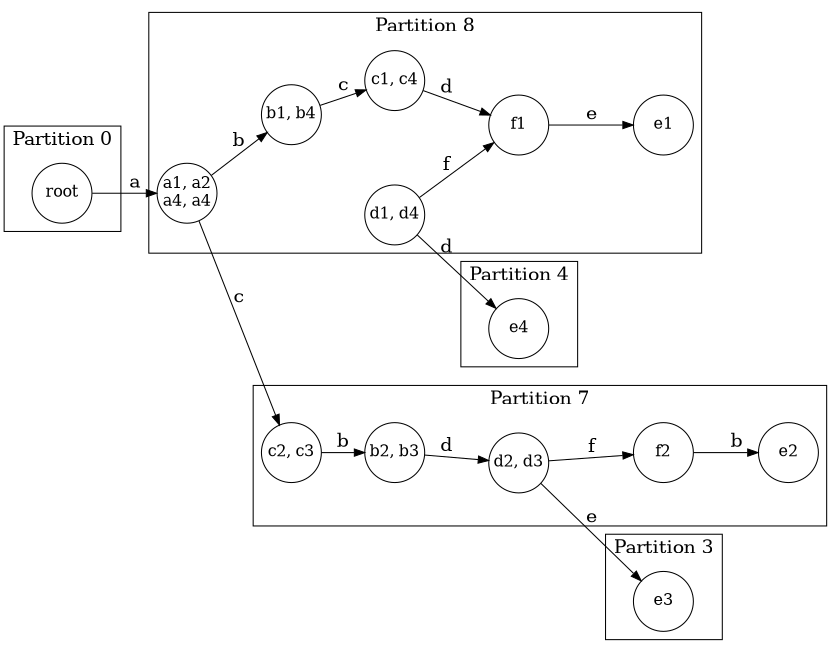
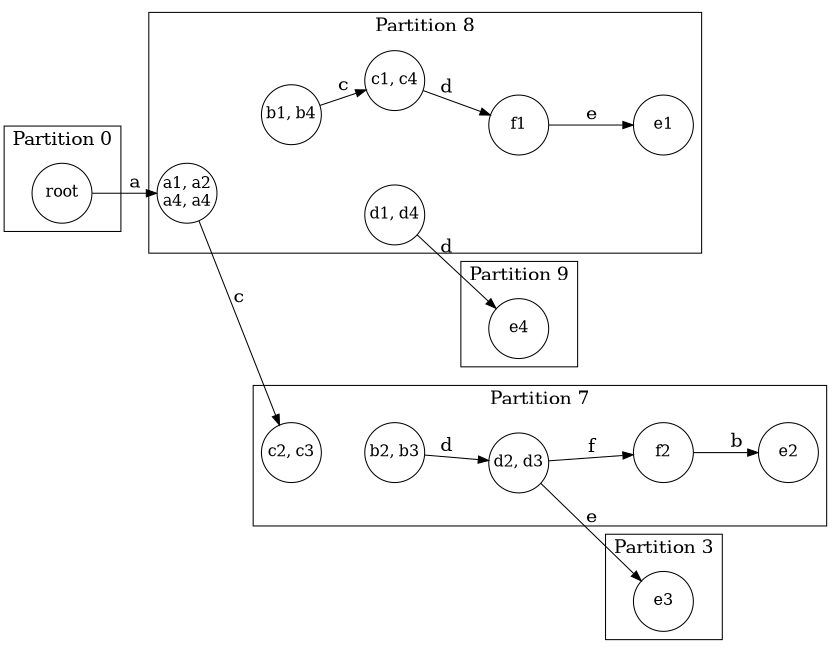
(235, 157) -> none
(452, 173) -> none
(519, 276) -> (519, 276)
(338, 453) -> none
